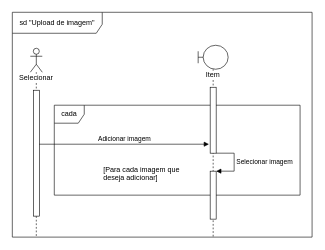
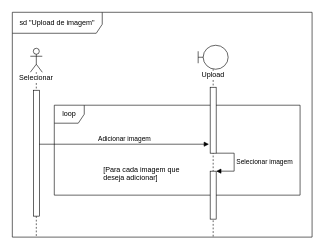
(213, 75) -> (213, 75)
(69, 114) -> (69, 114)
